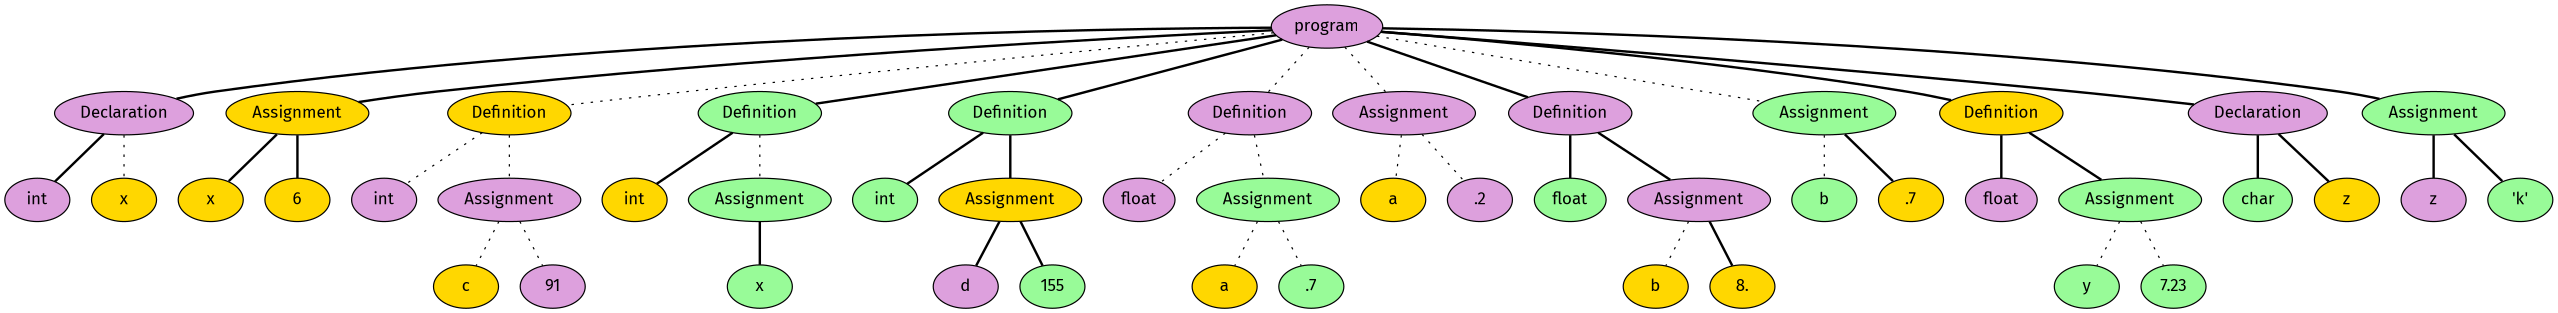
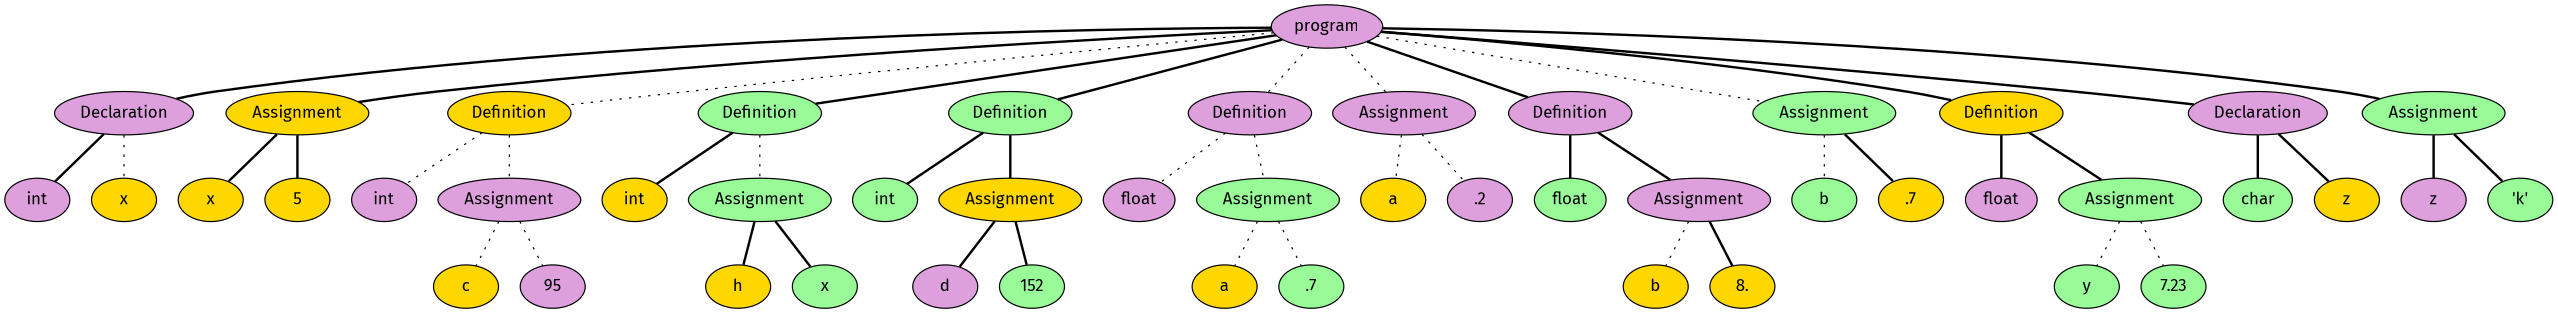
(297, 200) -> (297, 200)
(553, 287) -> (553, 287)
none -> (738, 287)
(1052, 287) -> (1032, 287)
